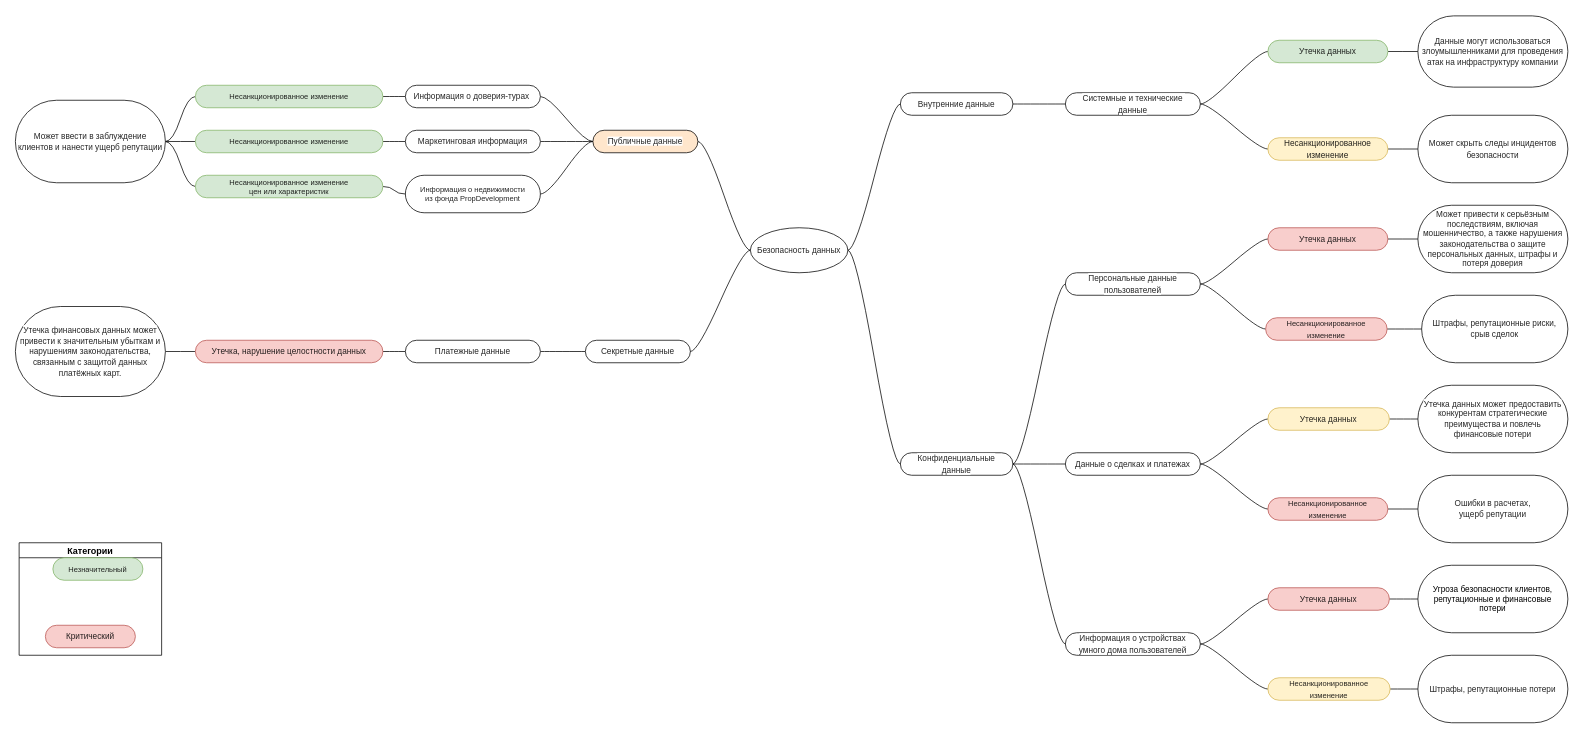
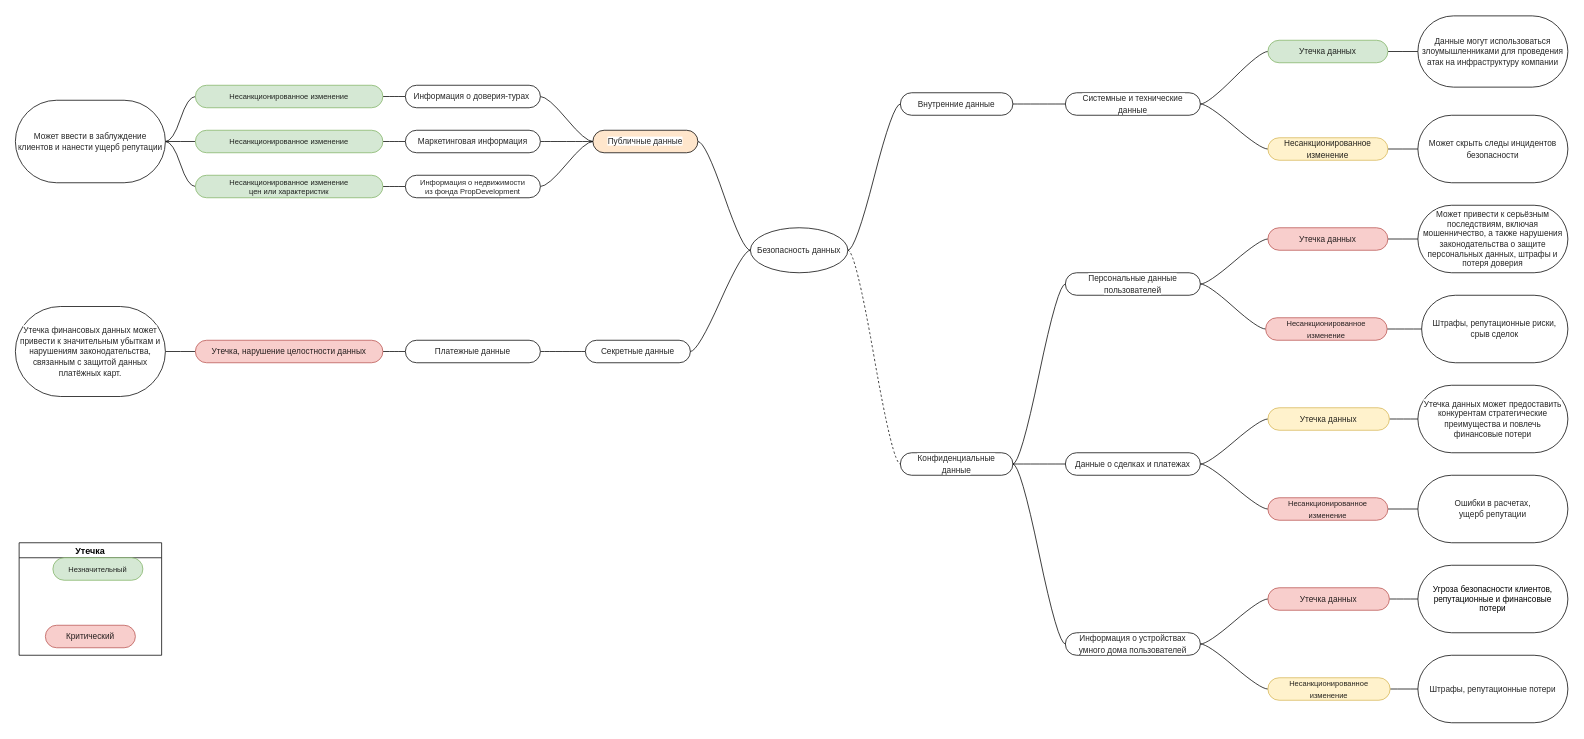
(473, 194) -> (473, 186)
(874, 357) -> (874, 357)
(90, 551) -> (90, 551)
